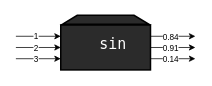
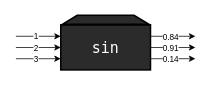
(113, 44) -> (105, 48)
